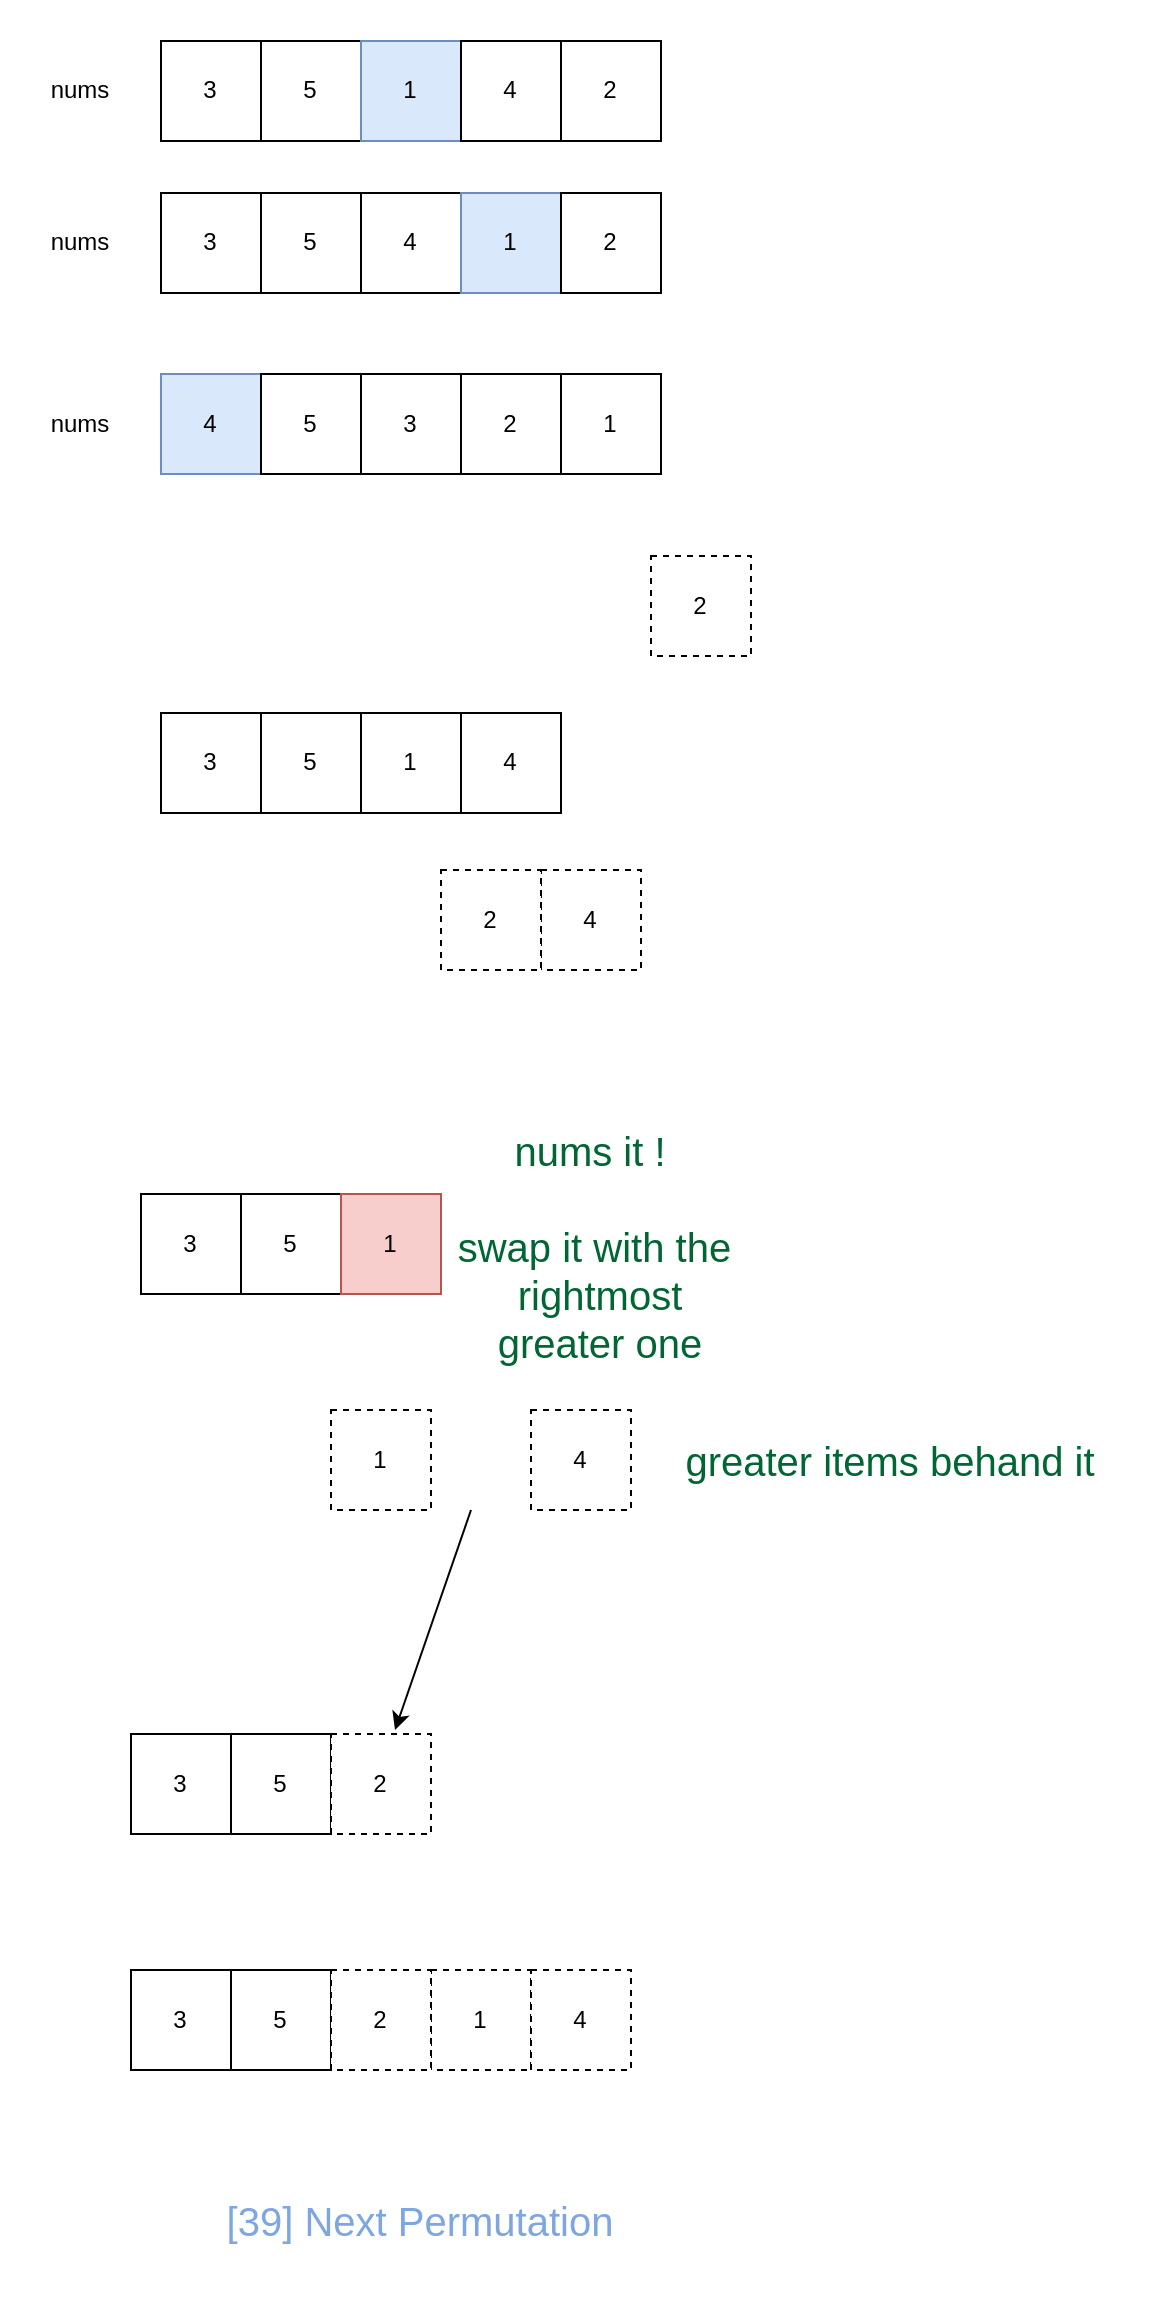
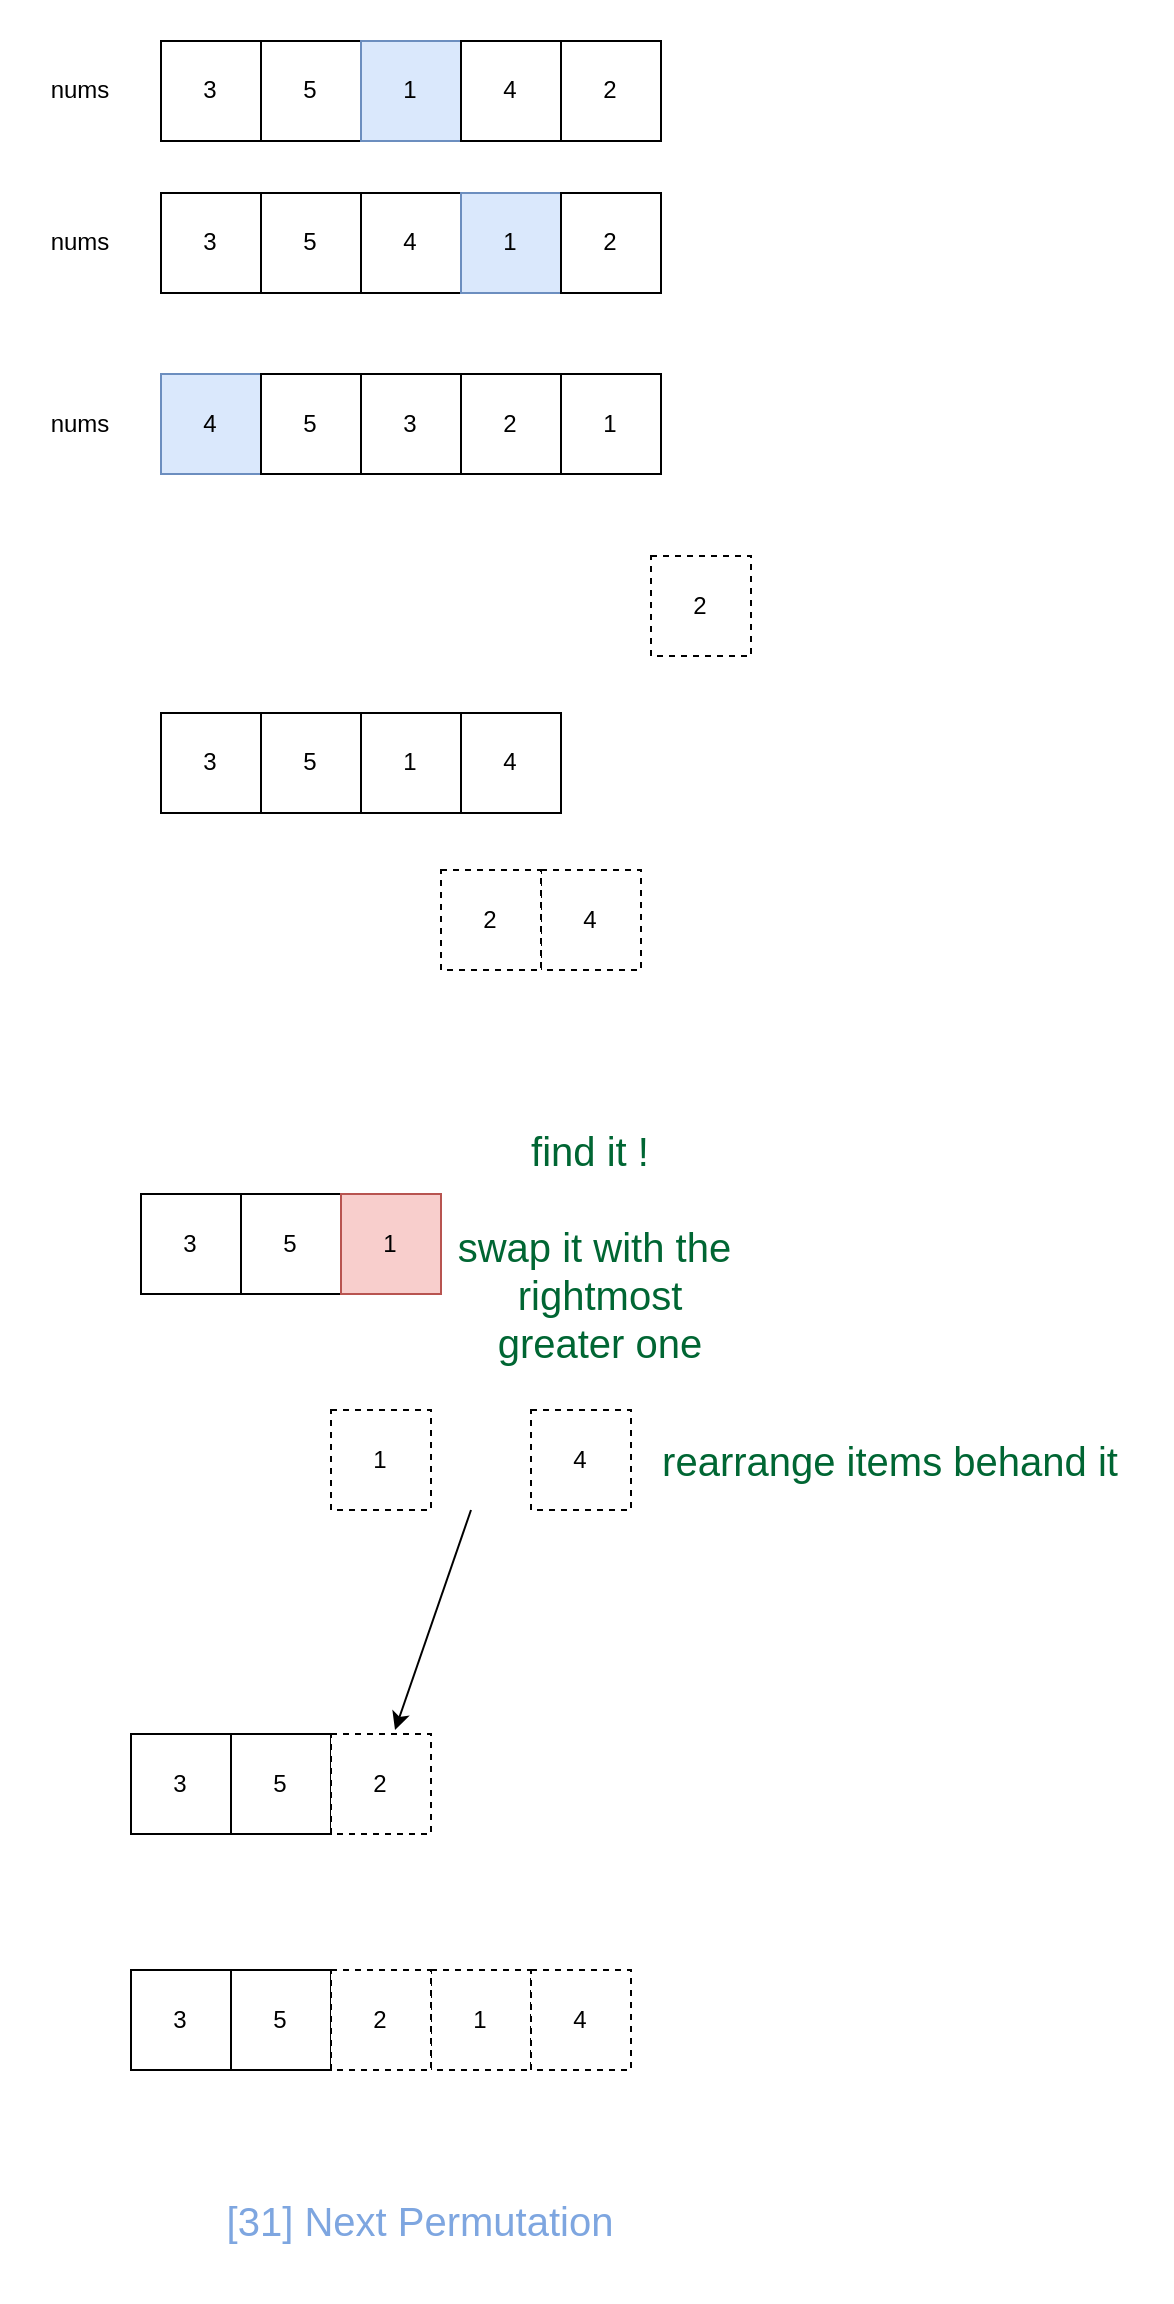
(591, 1151) -> (591, 1151)
(891, 1461) -> (891, 1461)
(421, 2221) -> (421, 2221)
